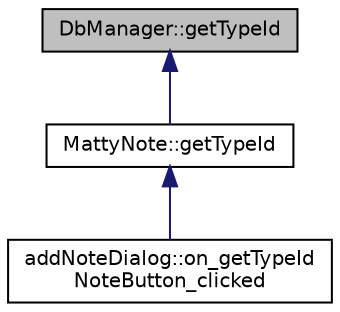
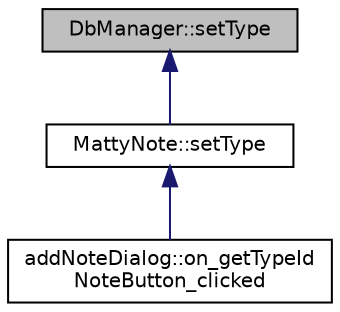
(170, 30) -> (170, 30)
(170, 146) -> (170, 146)
